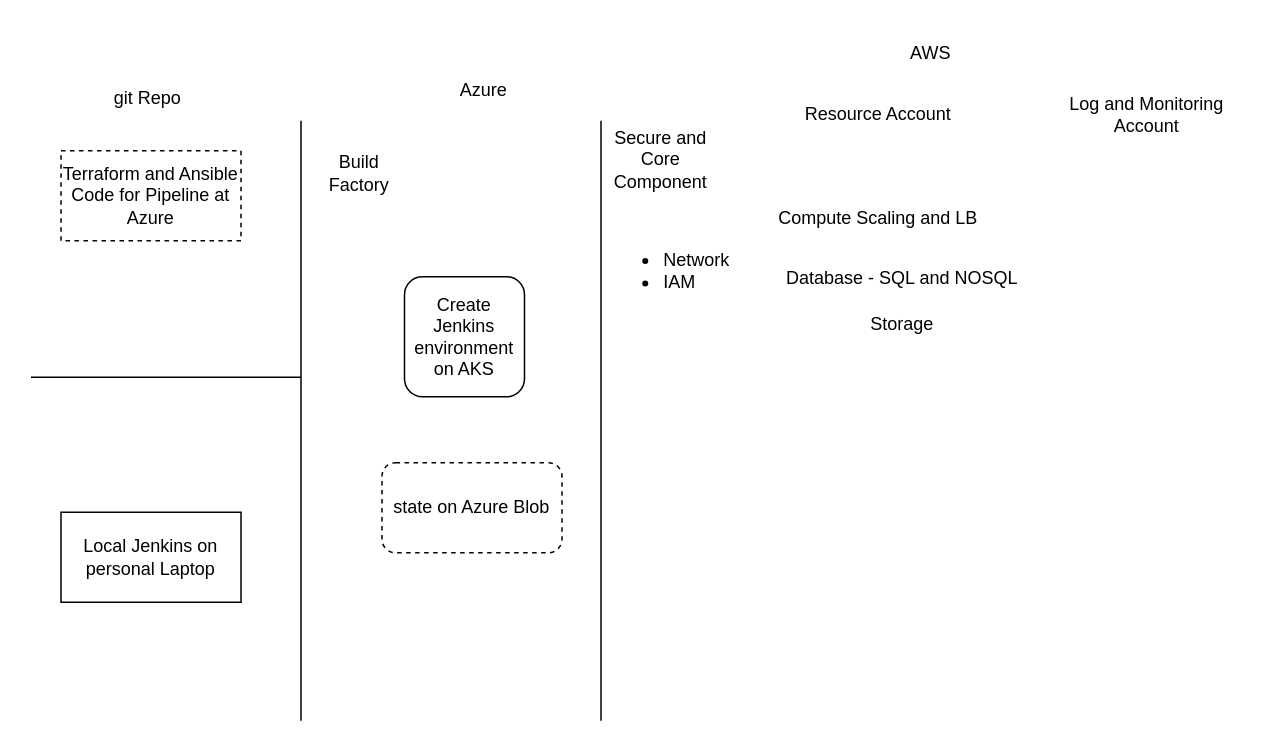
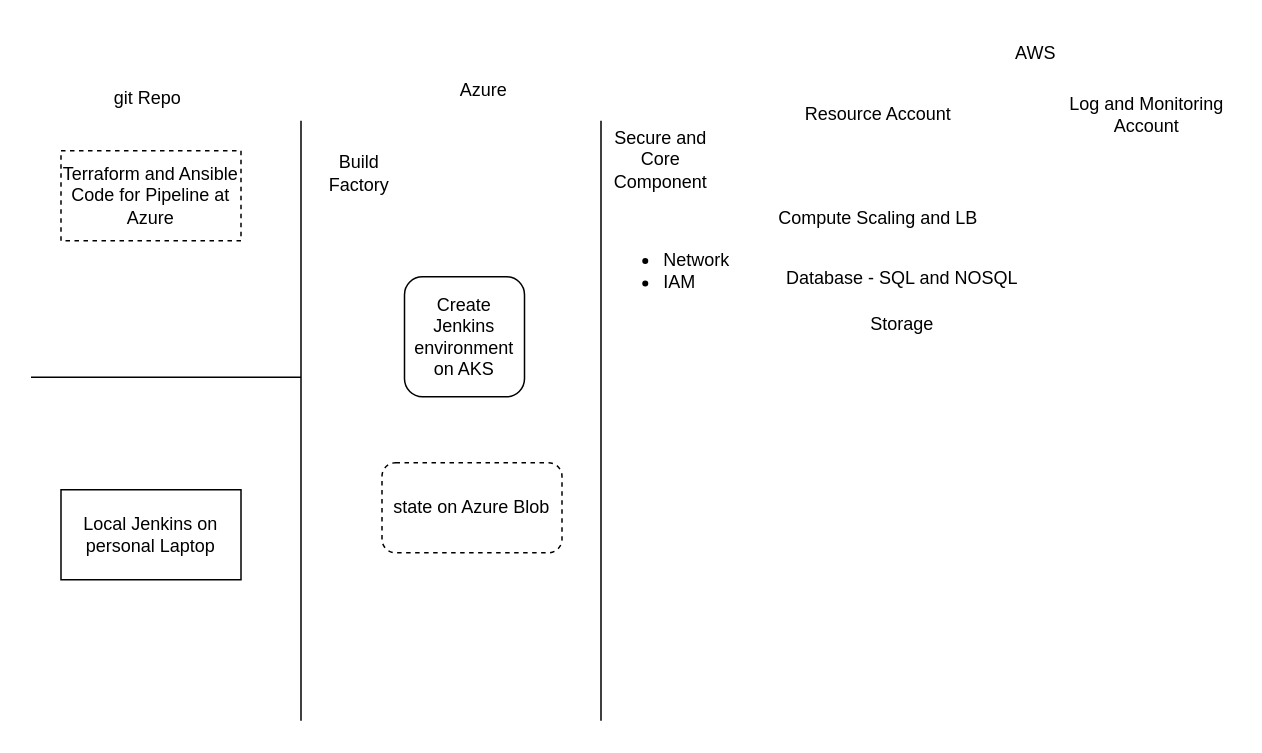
(931, 53) -> (1036, 53)
(151, 557) -> (151, 535)
